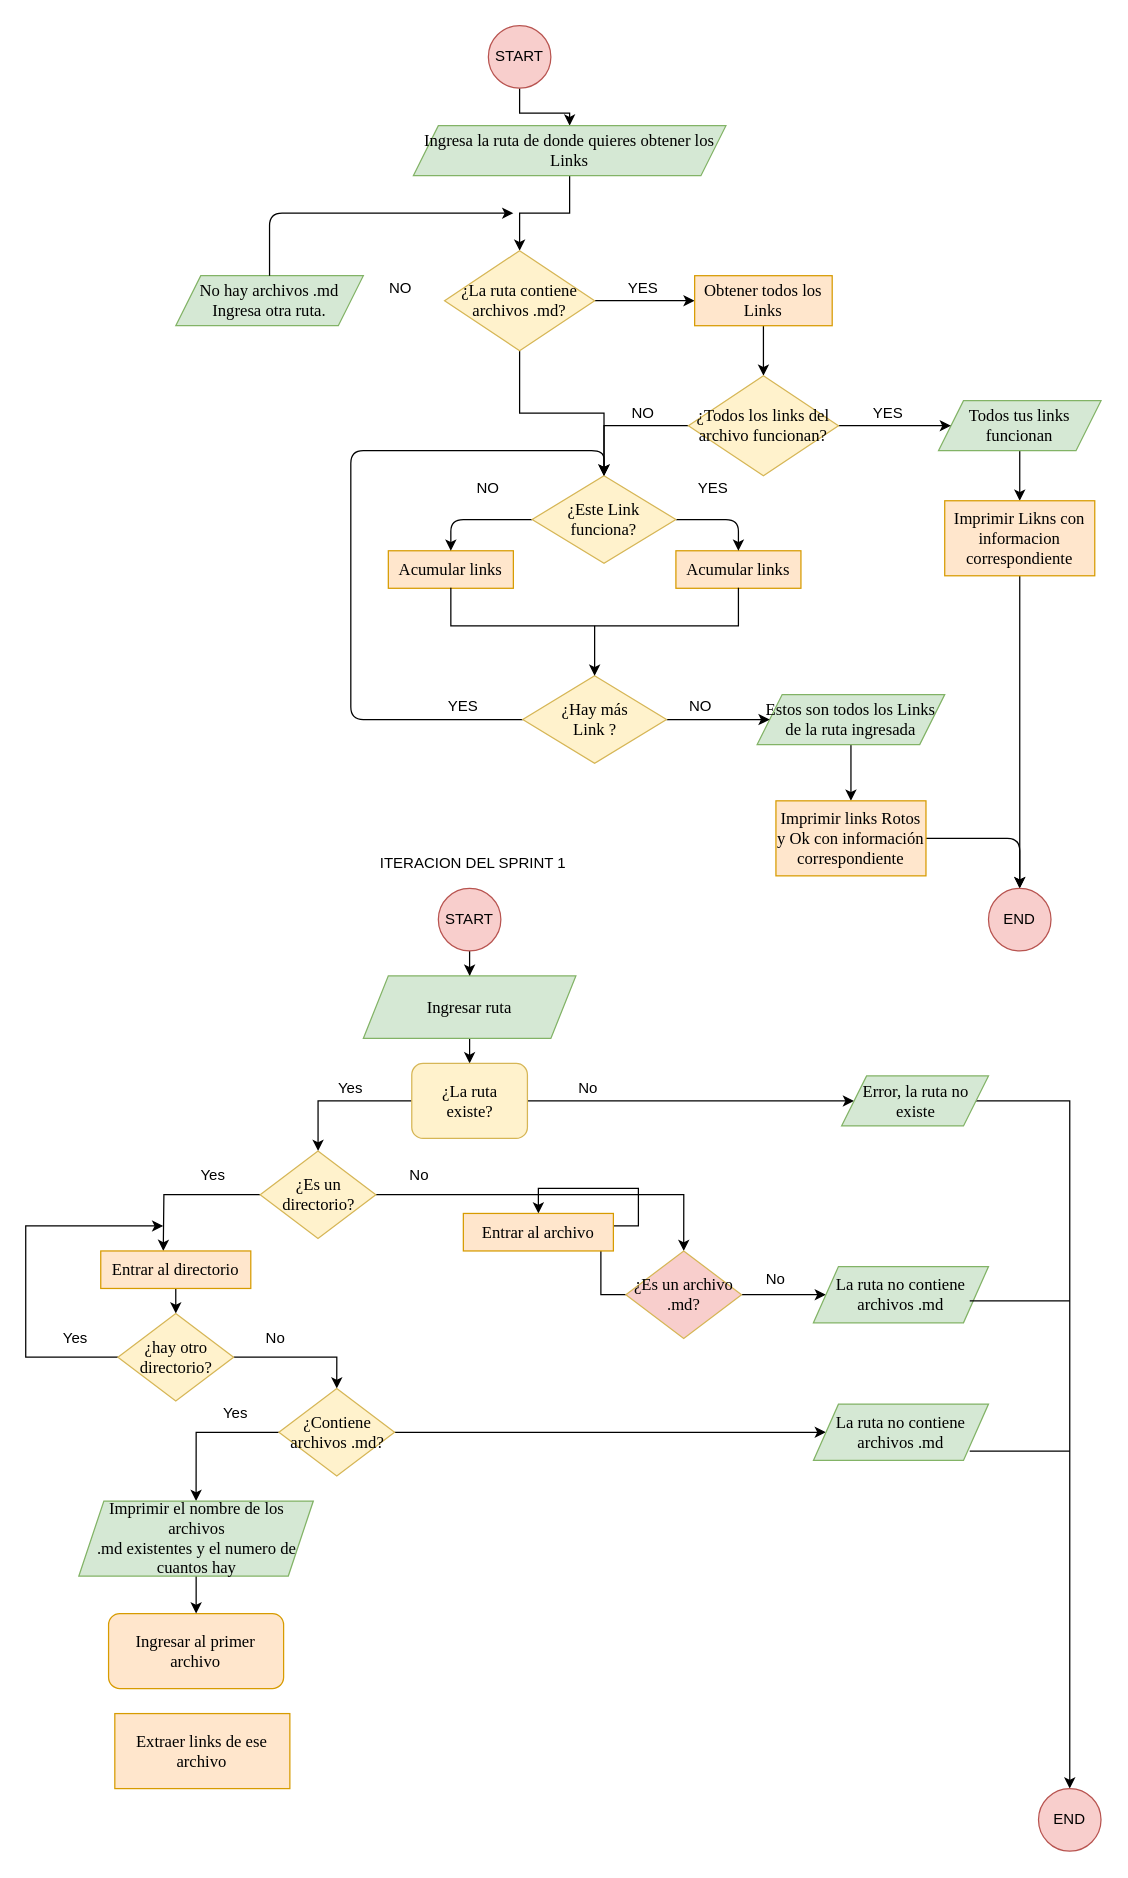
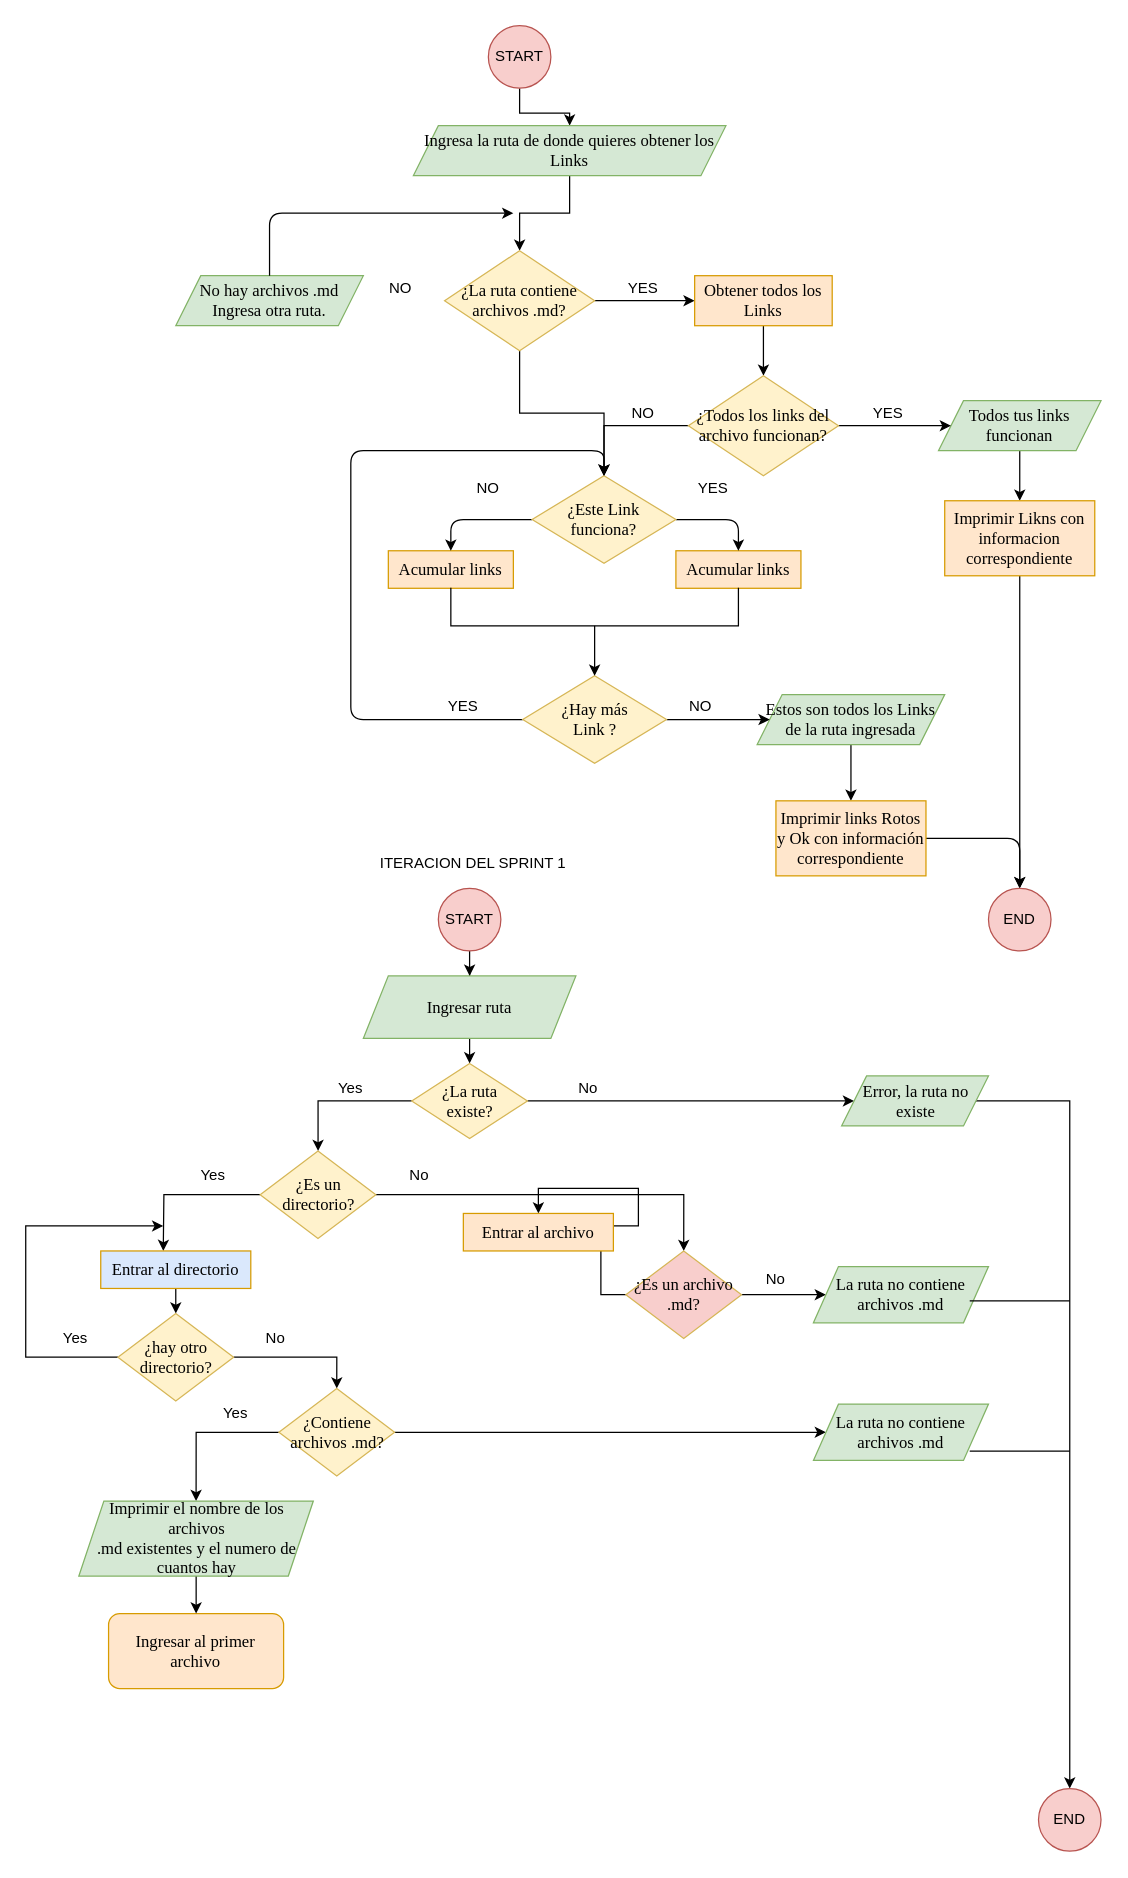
(469, 1101) -> (469, 1101)
(176, 1269) -> (176, 1269)
(202, 1751) -> none
